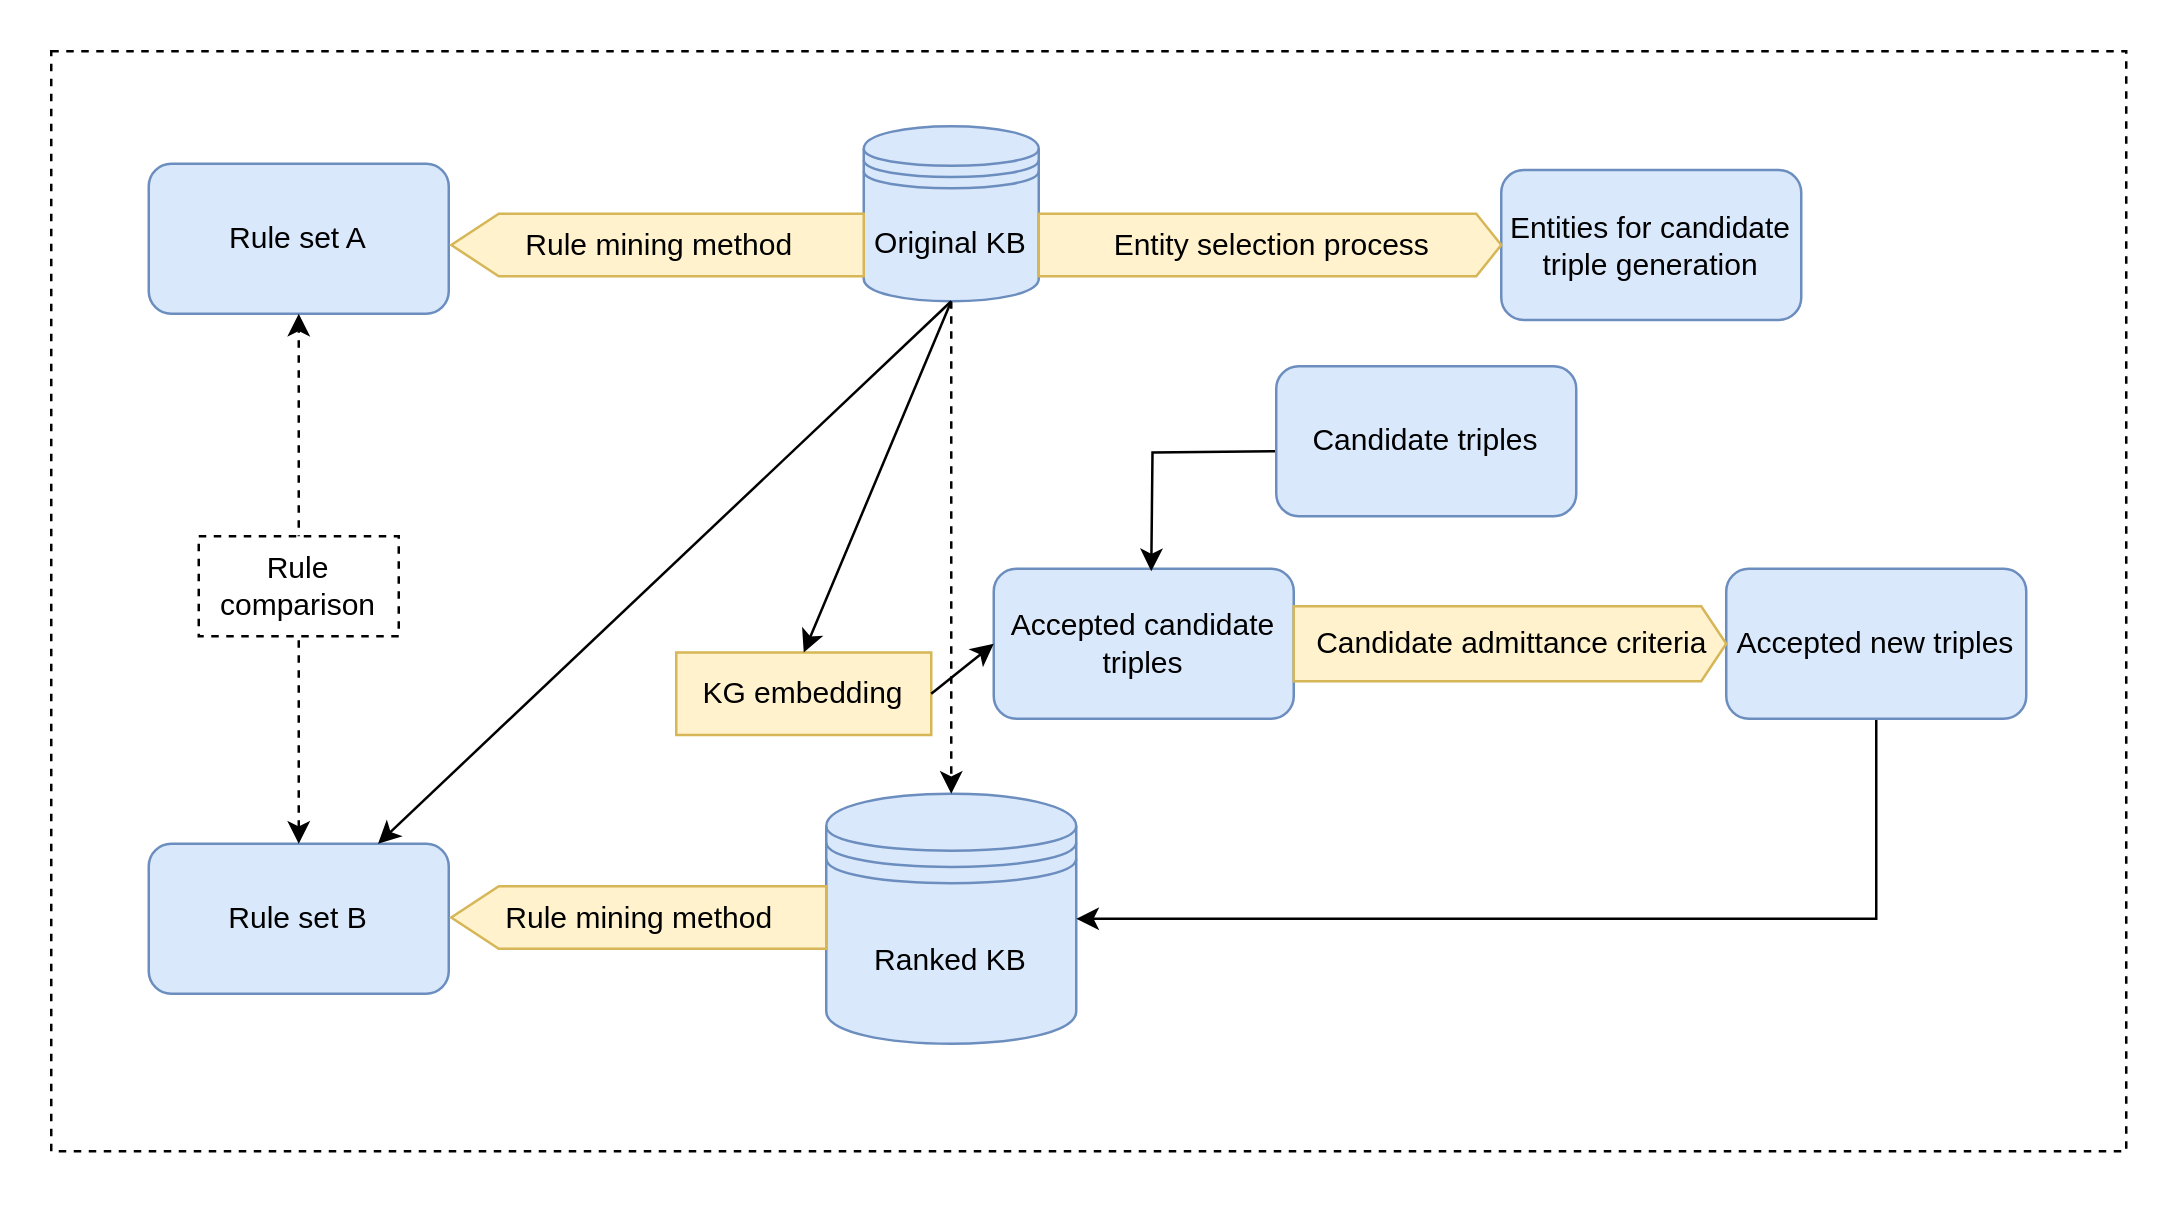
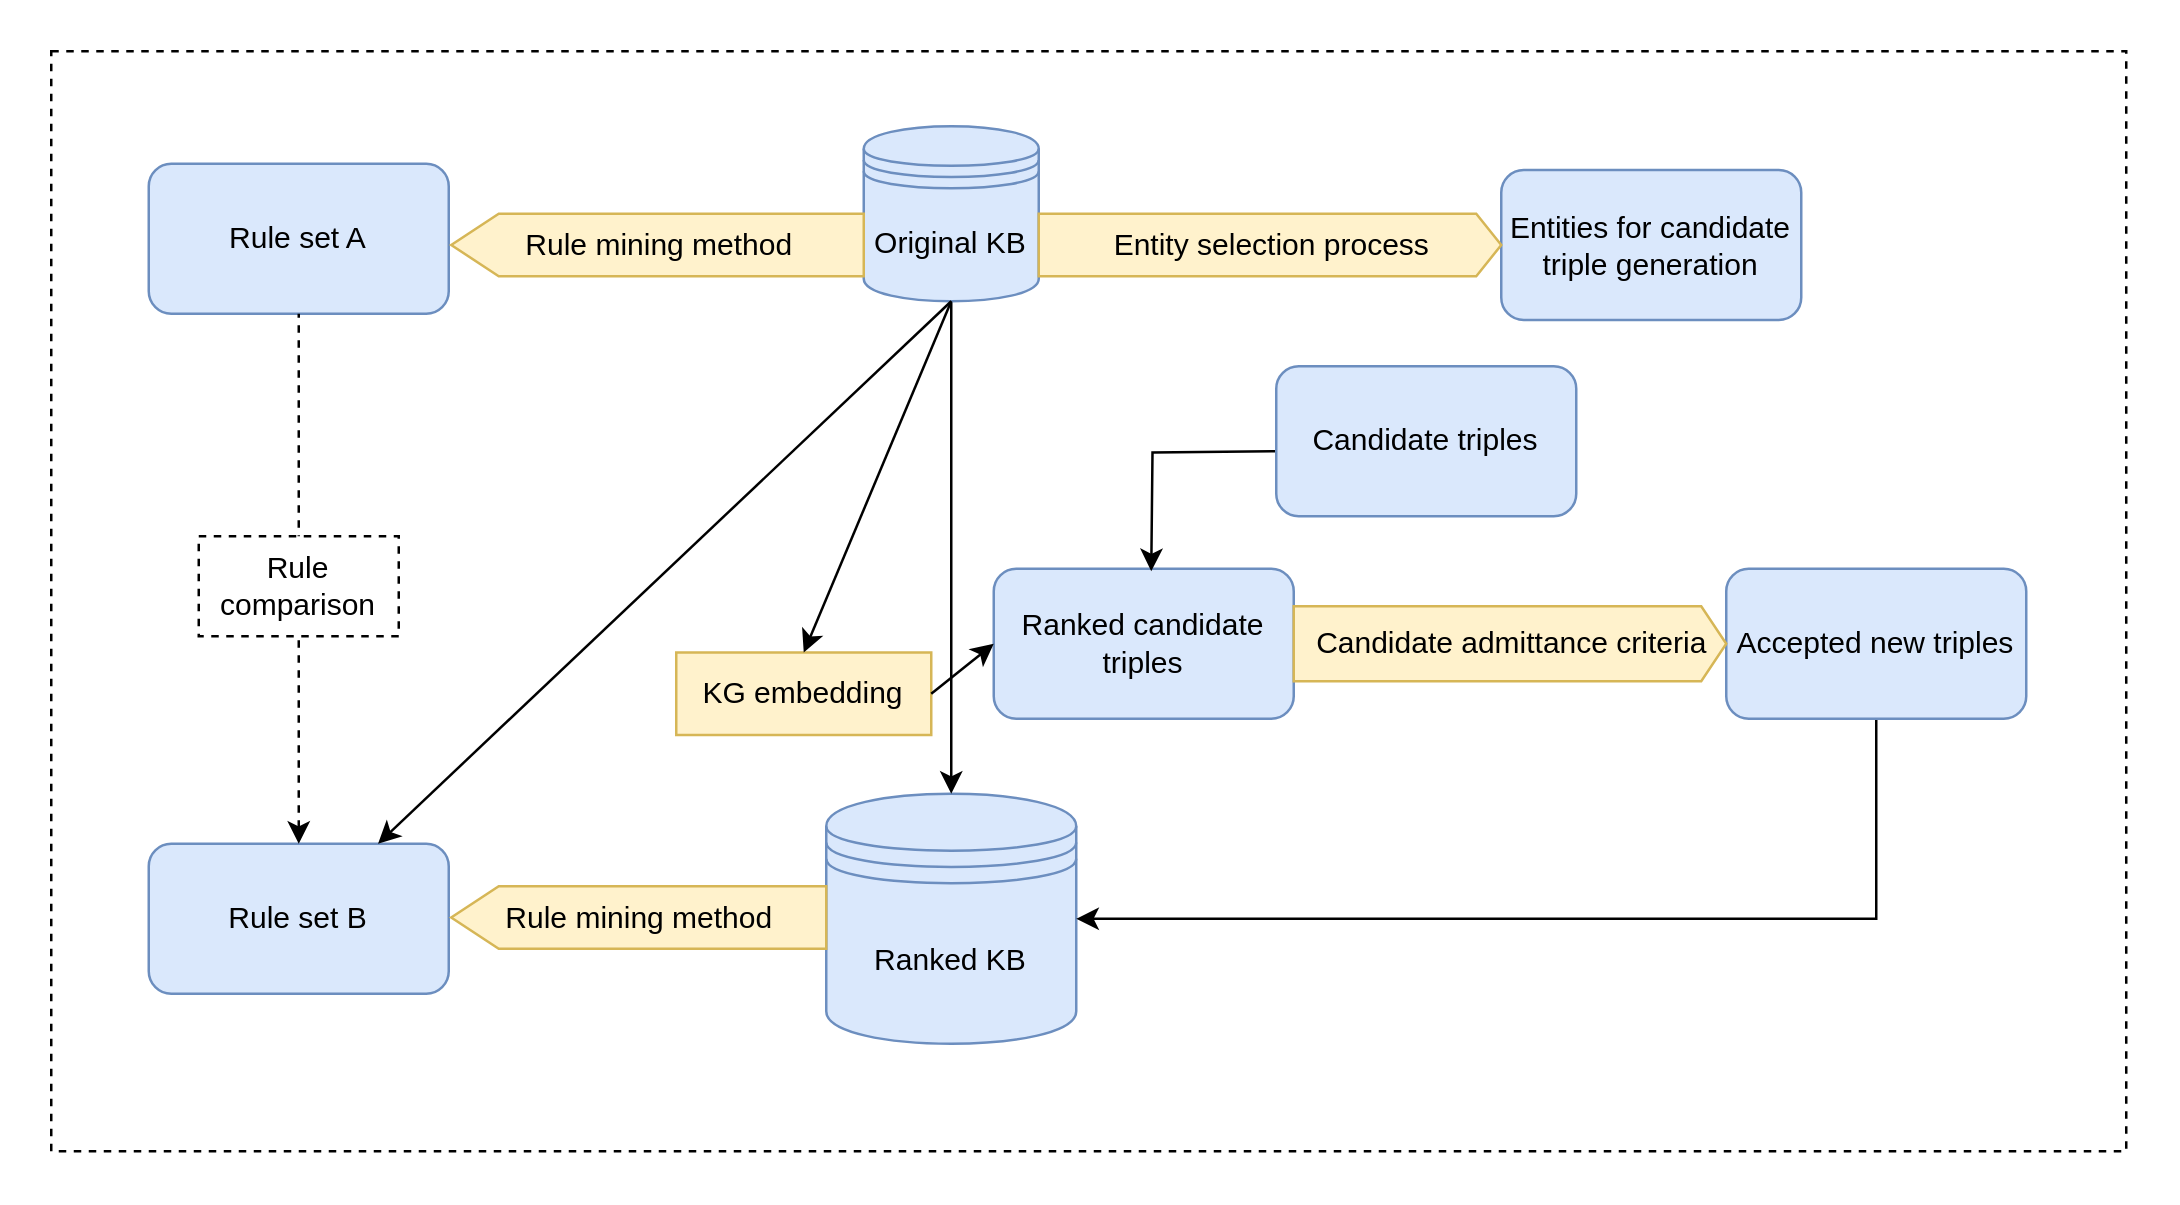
(299, 332) -> (299, 324)
(951, 492) -> (951, 492)
(1144, 644) -> (1144, 644)
